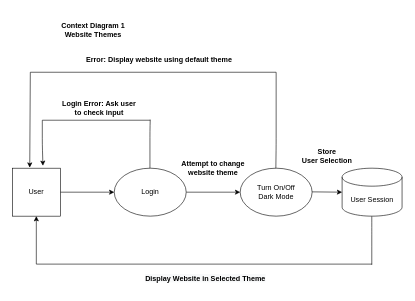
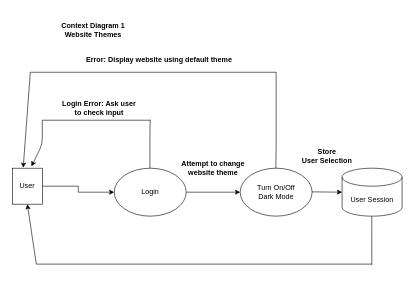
(36, 192) -> (27, 186)
(219, 279) -> none
